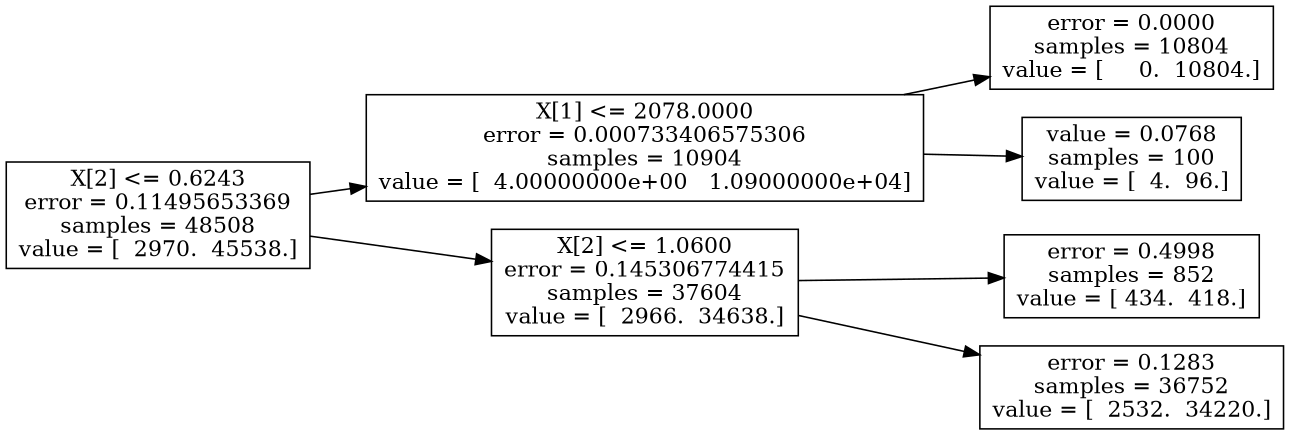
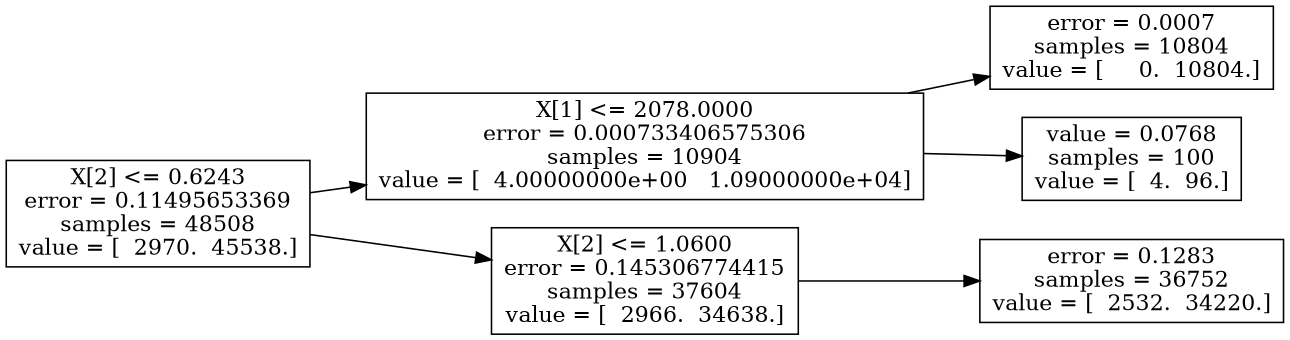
(1132, 48) -> (1132, 48)
(1132, 276) -> none
